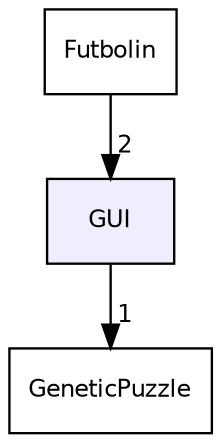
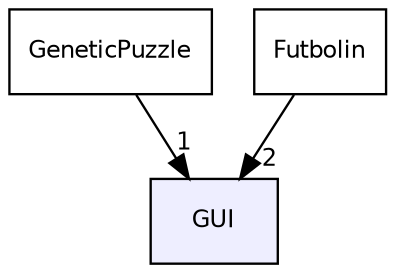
(111, 294) -> (156, 127)
